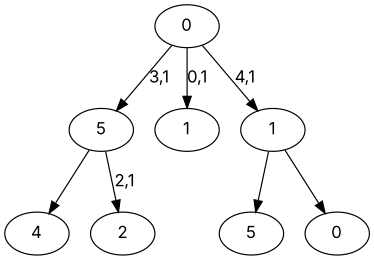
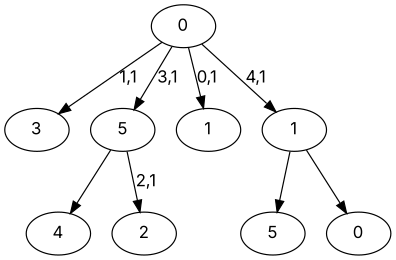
none -> (37, 130)
